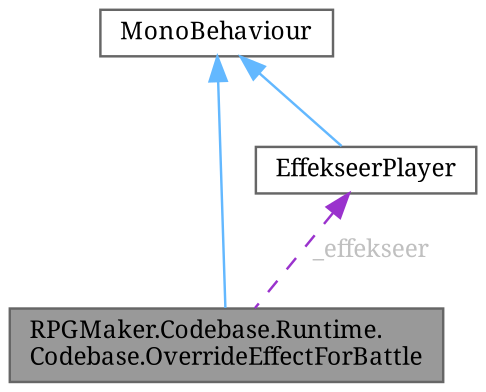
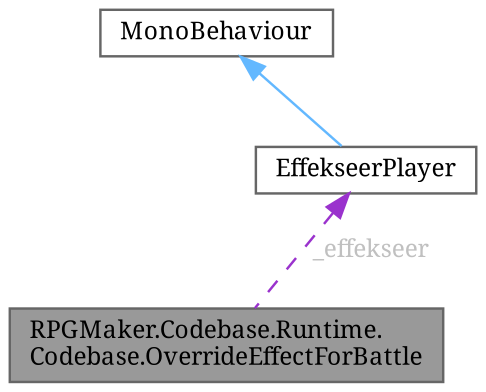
(222, 195) -> none
